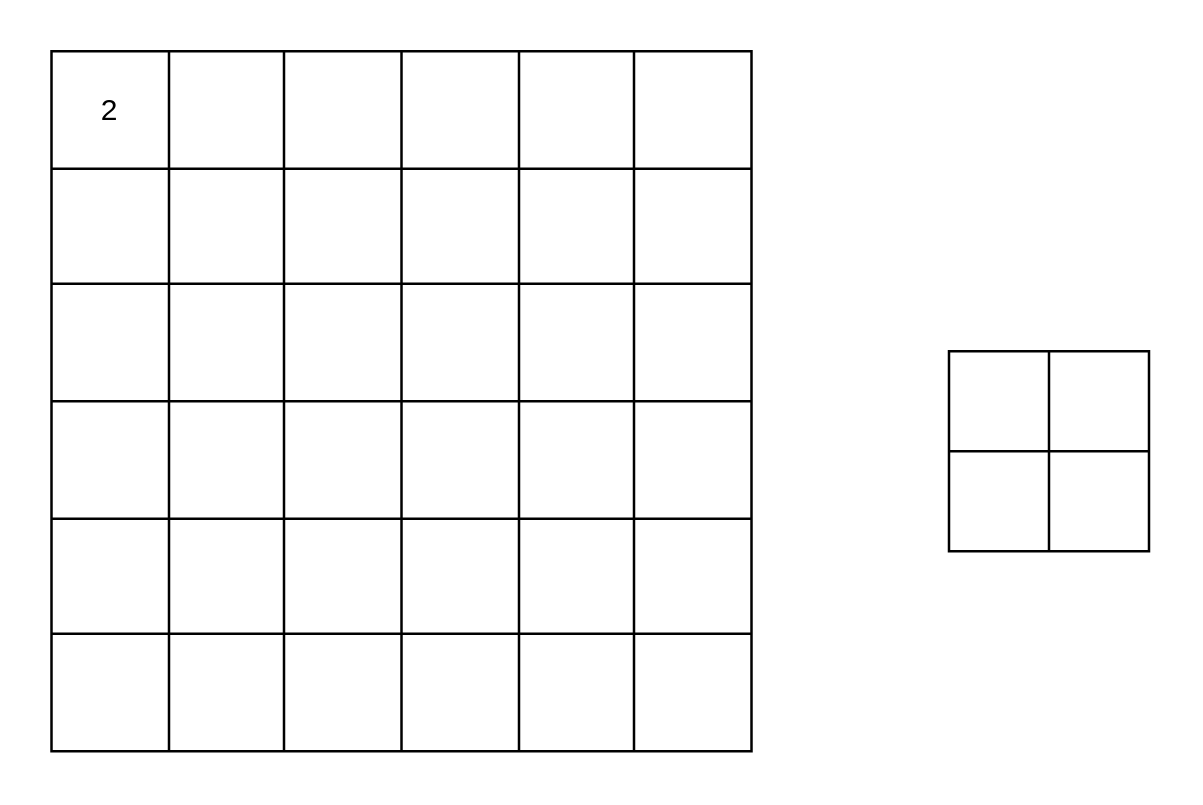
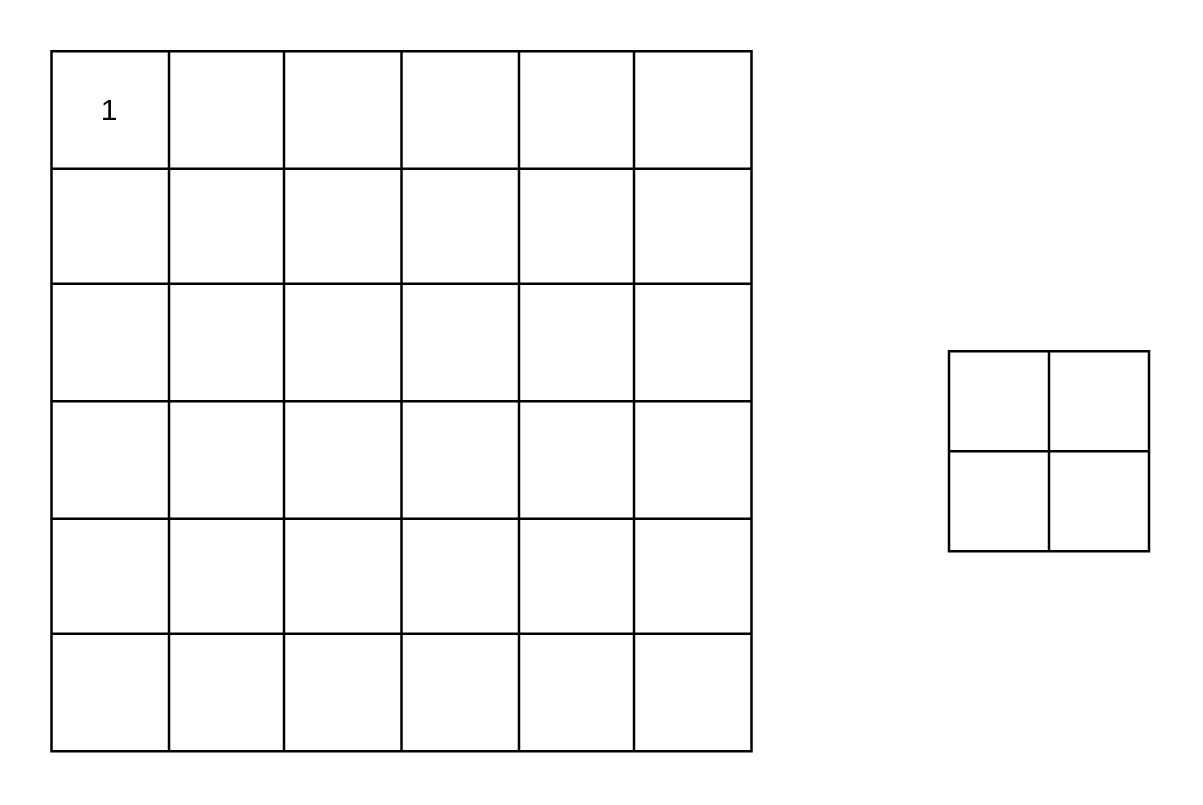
(110, 111) -> (110, 111)
